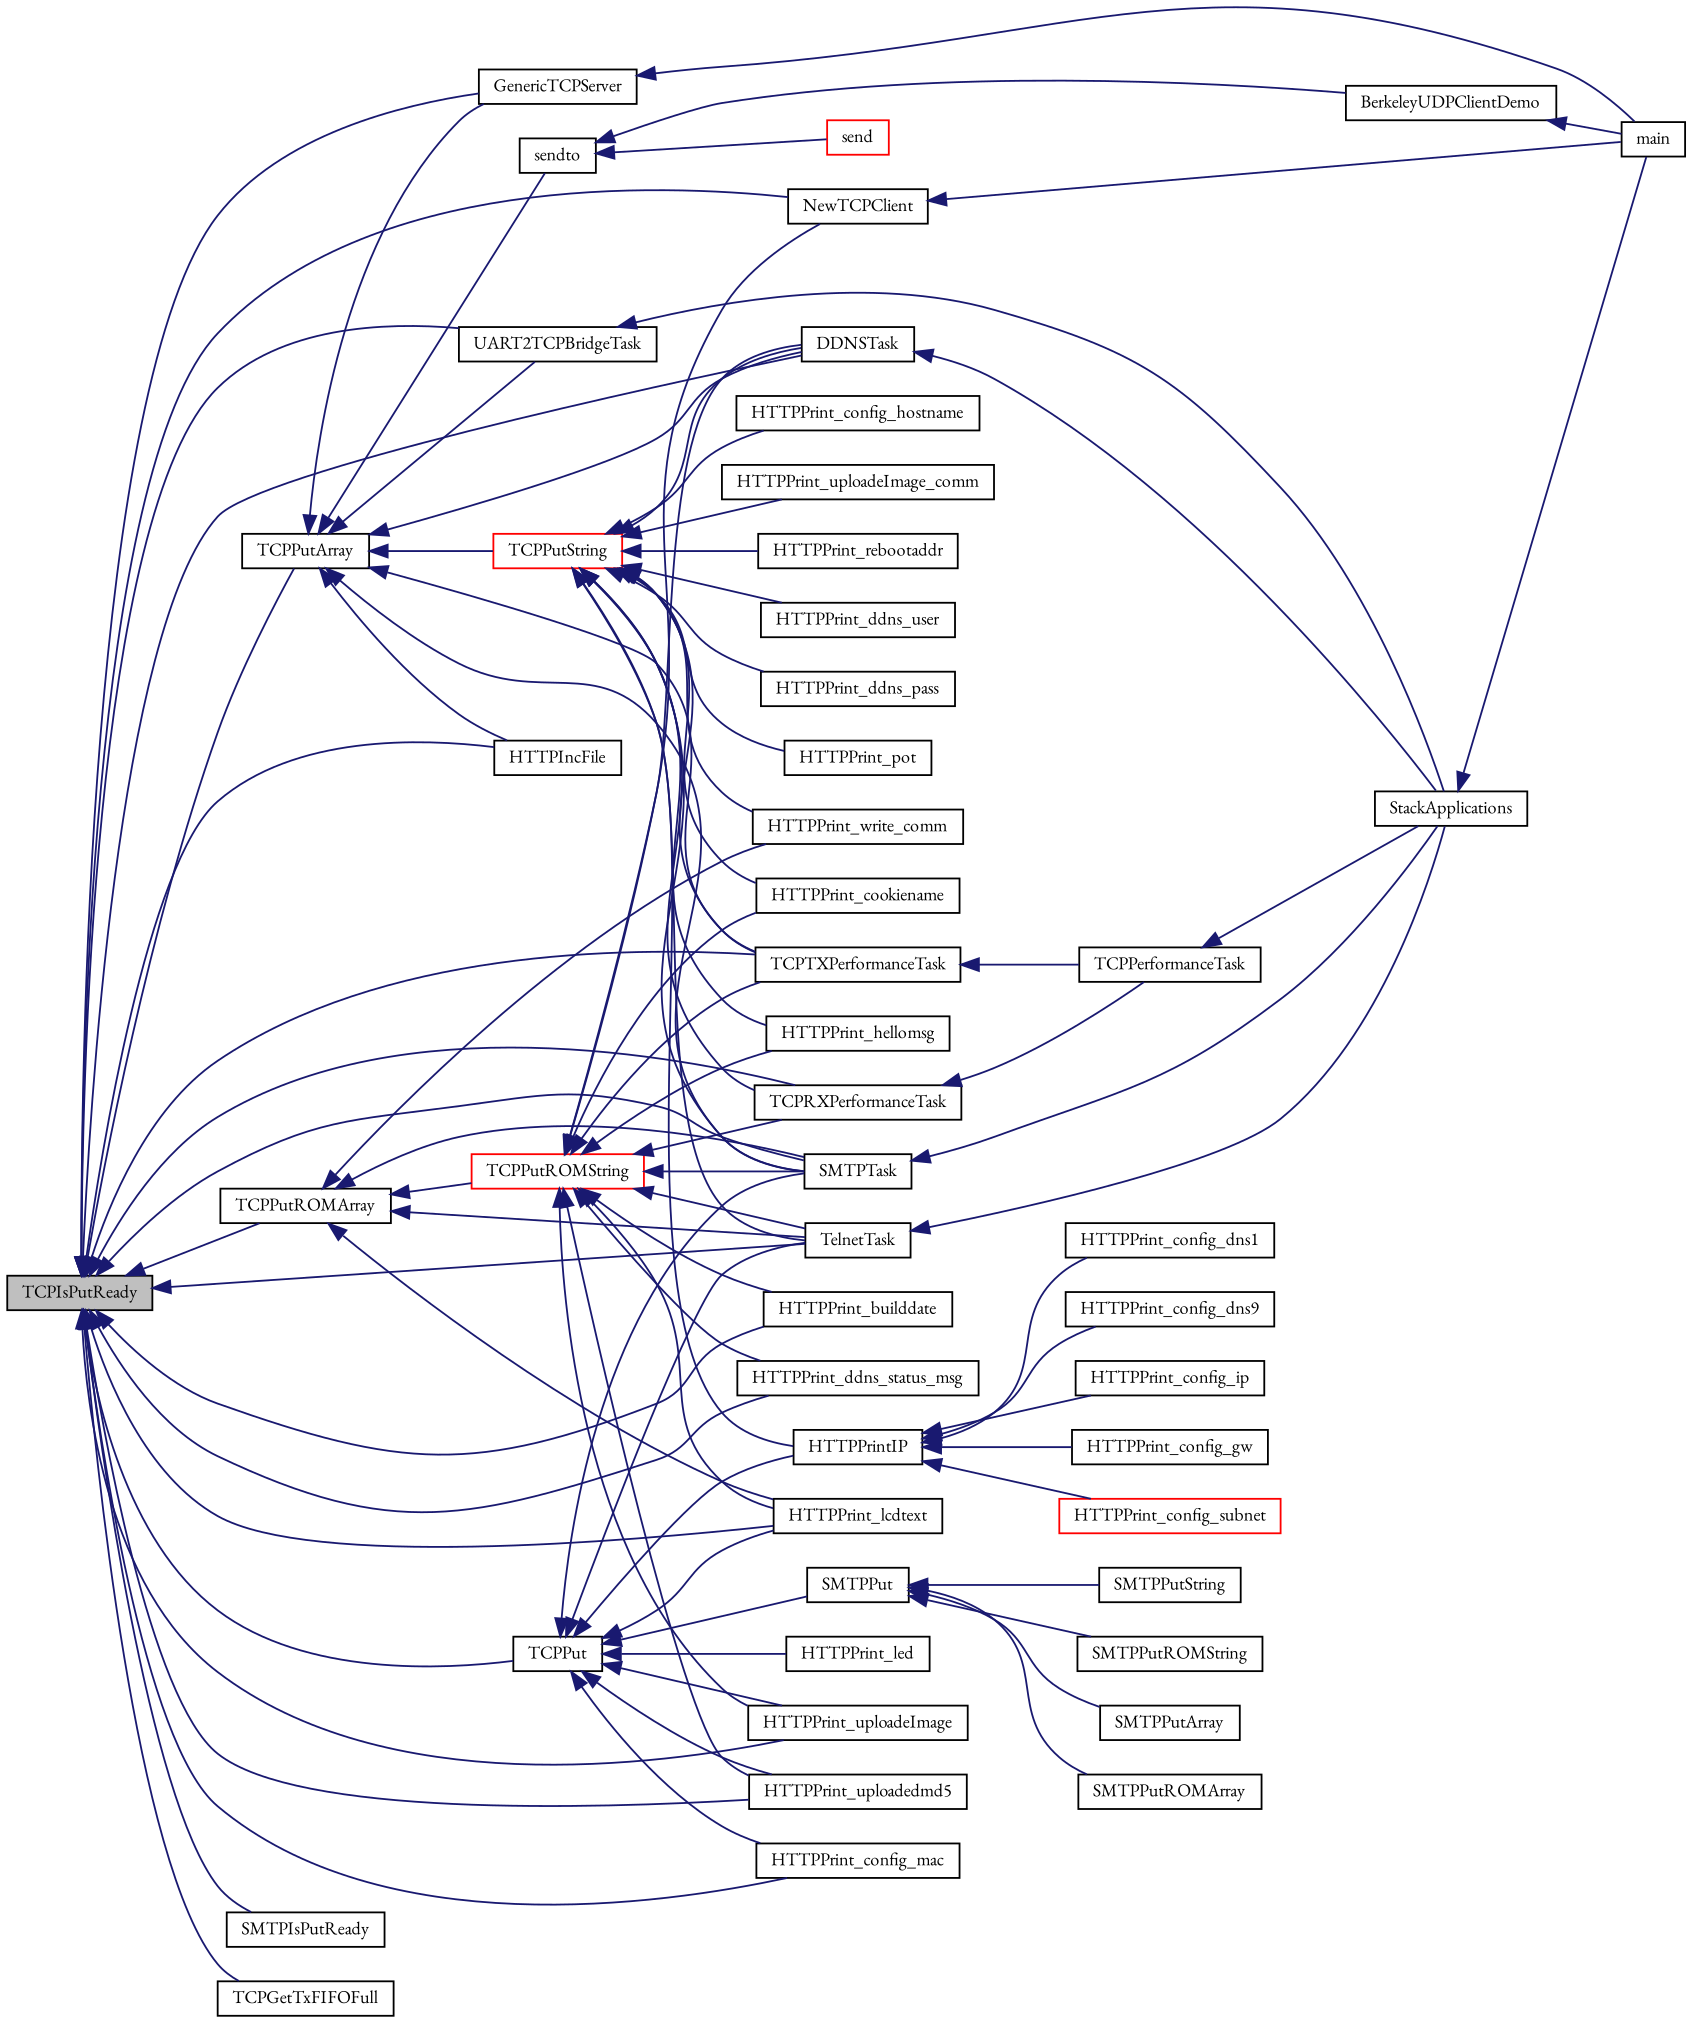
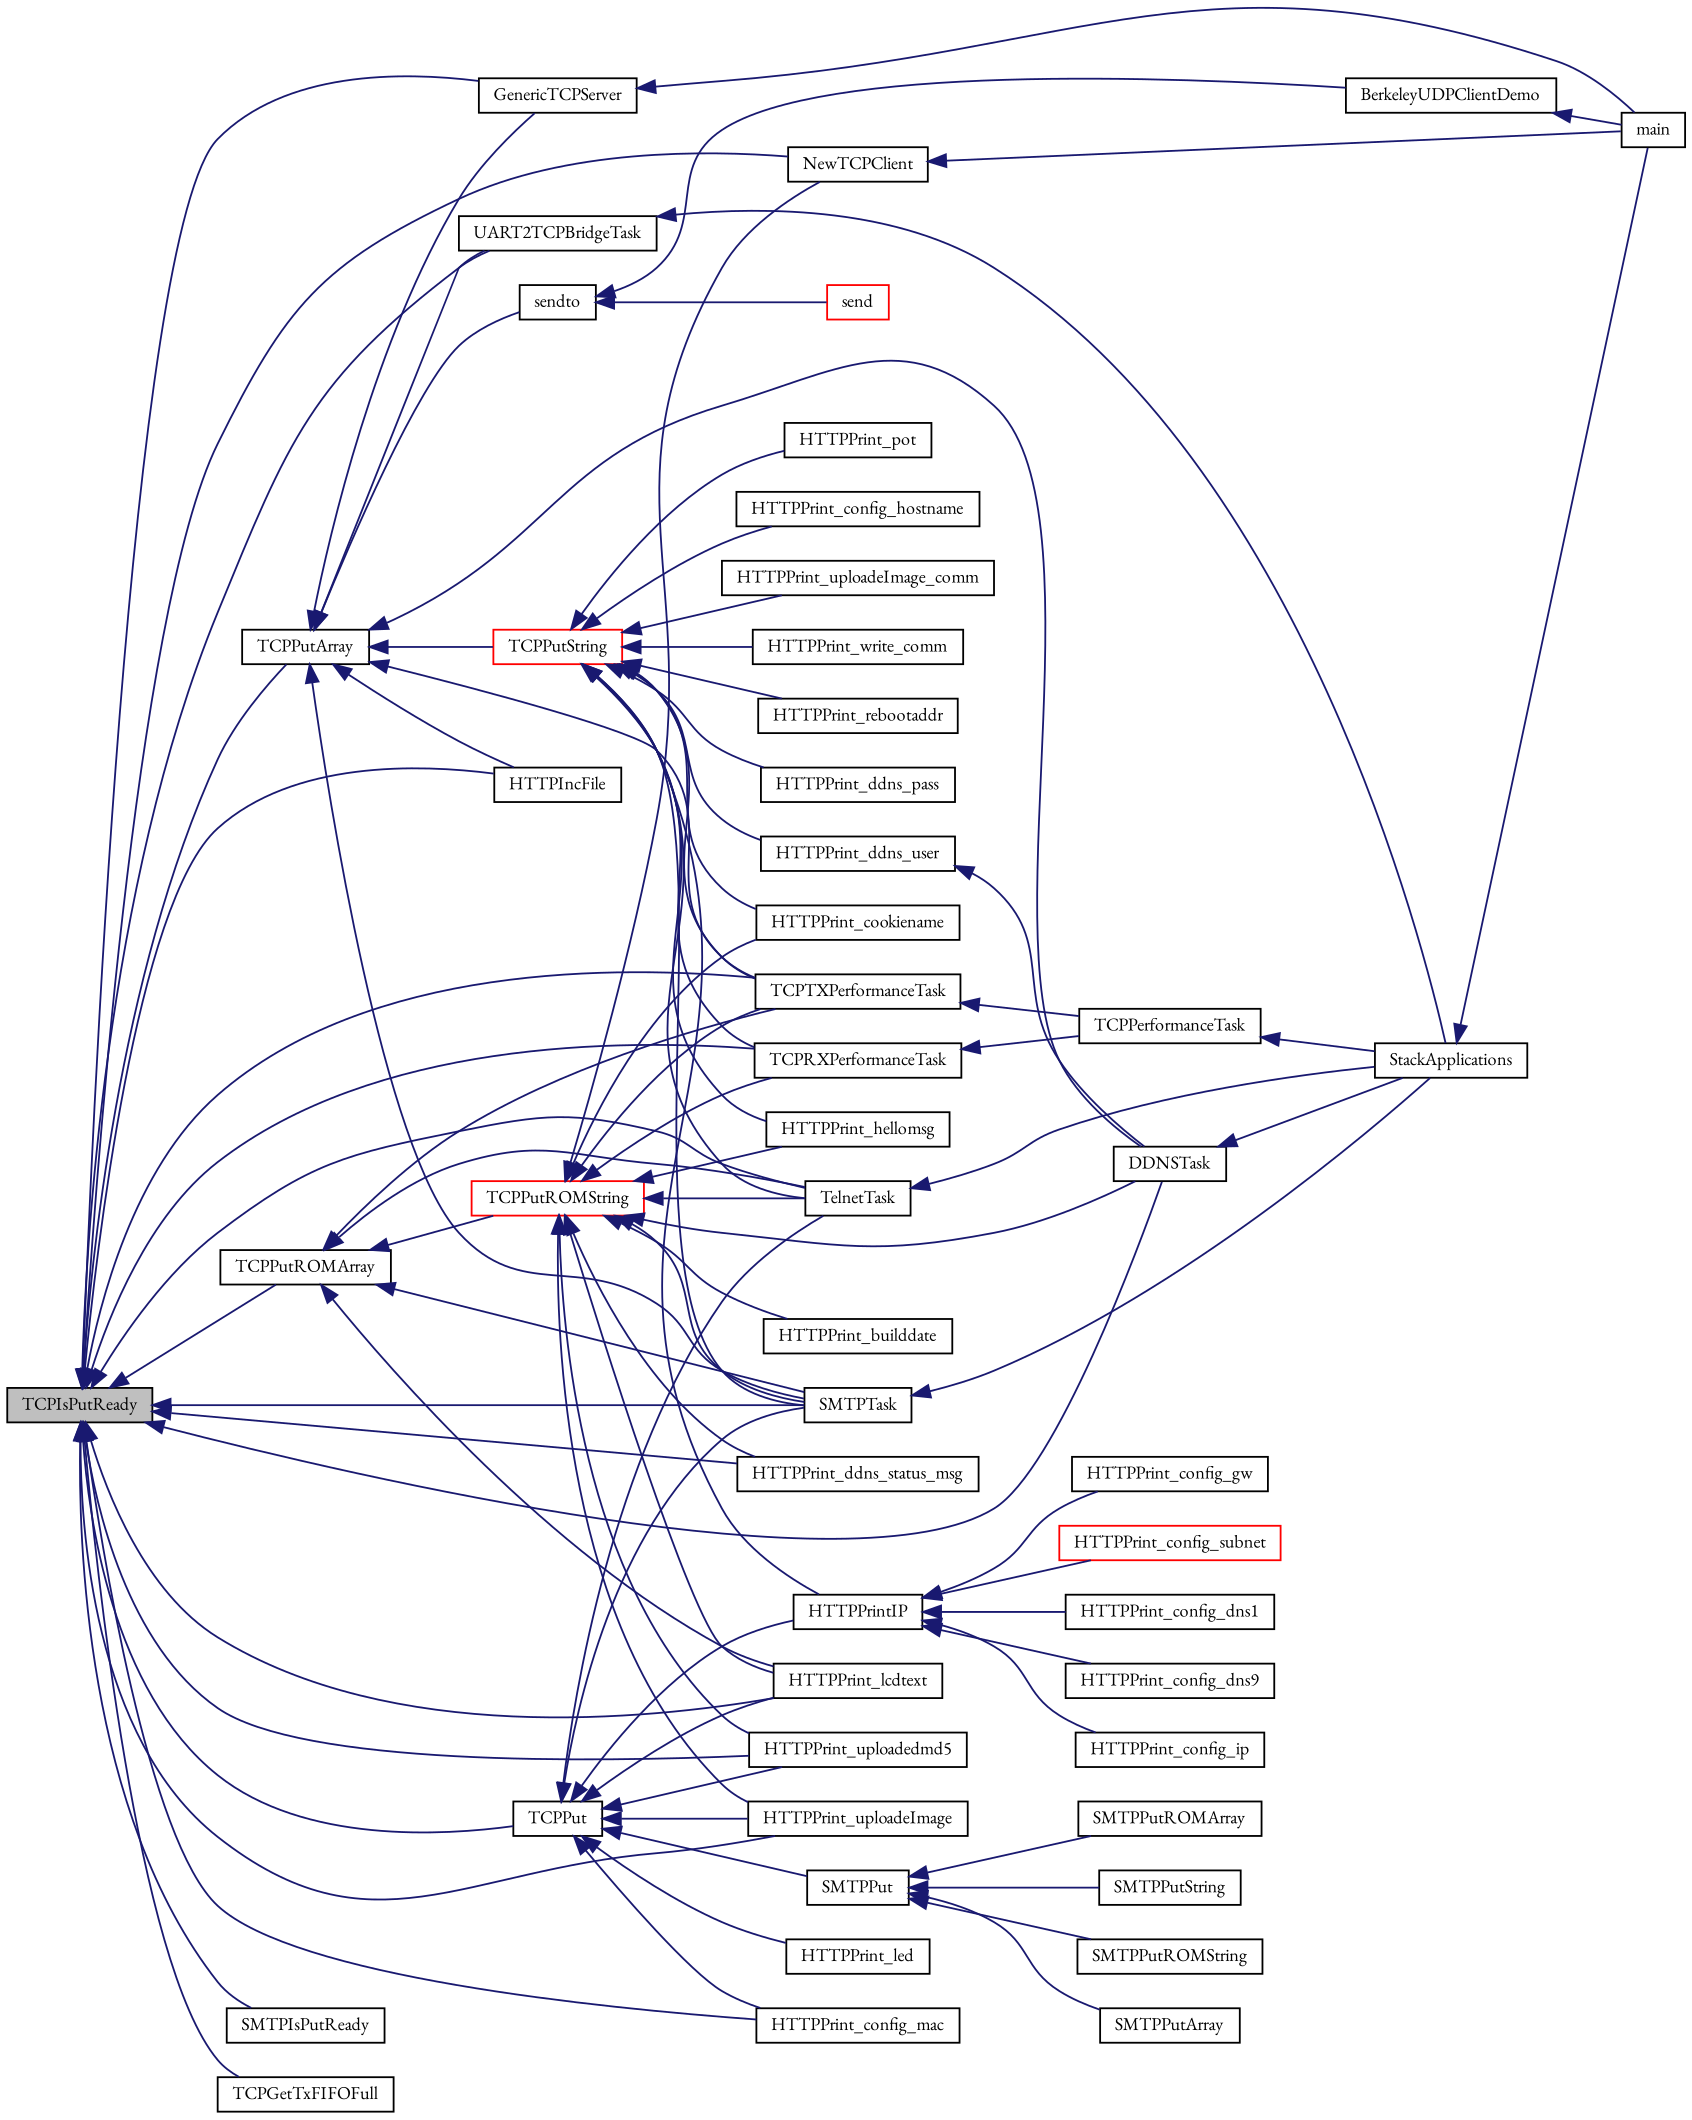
(695, 416) -> (1028, 943)
(534, 987) -> (538, 1089)
(437, 1455) -> none
